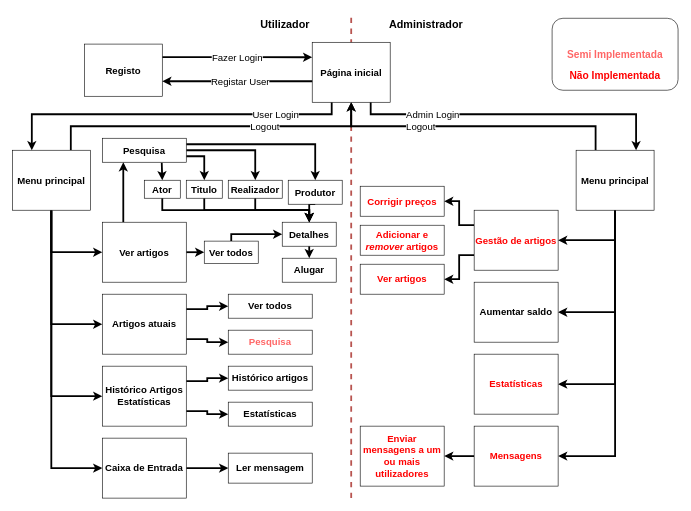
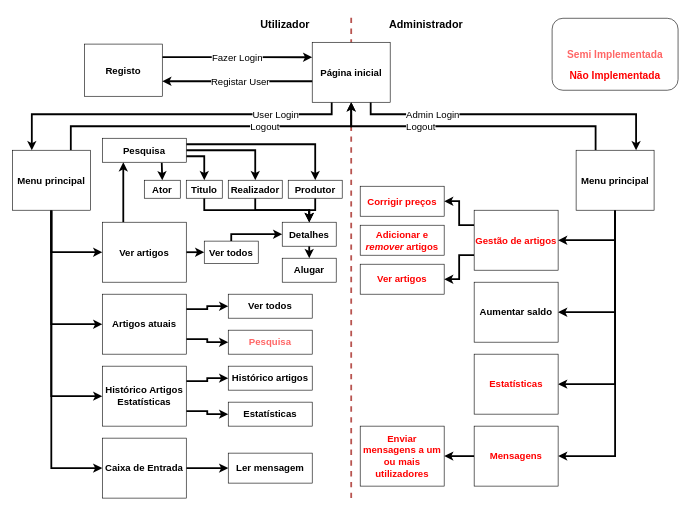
(315, 192) -> (315, 189)
(176, 210) -> none
